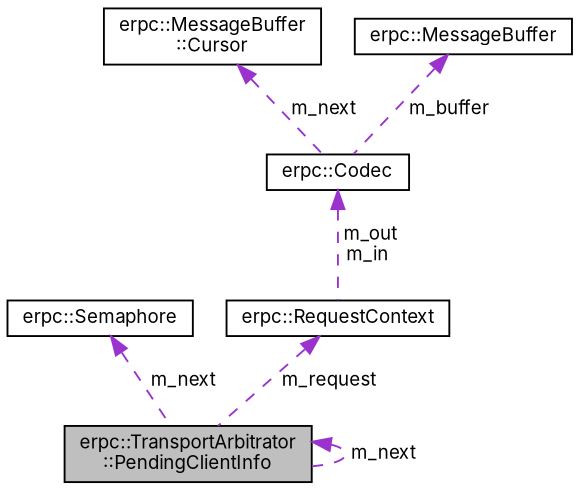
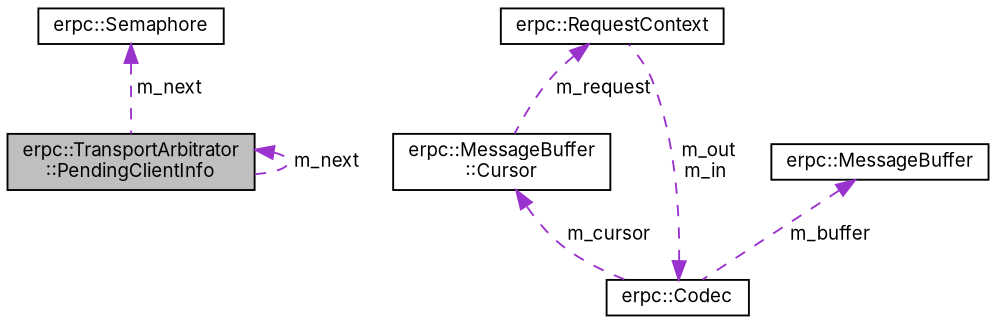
(321, 110) -> (607, 235)
(261, 388) -> (540, 92)
